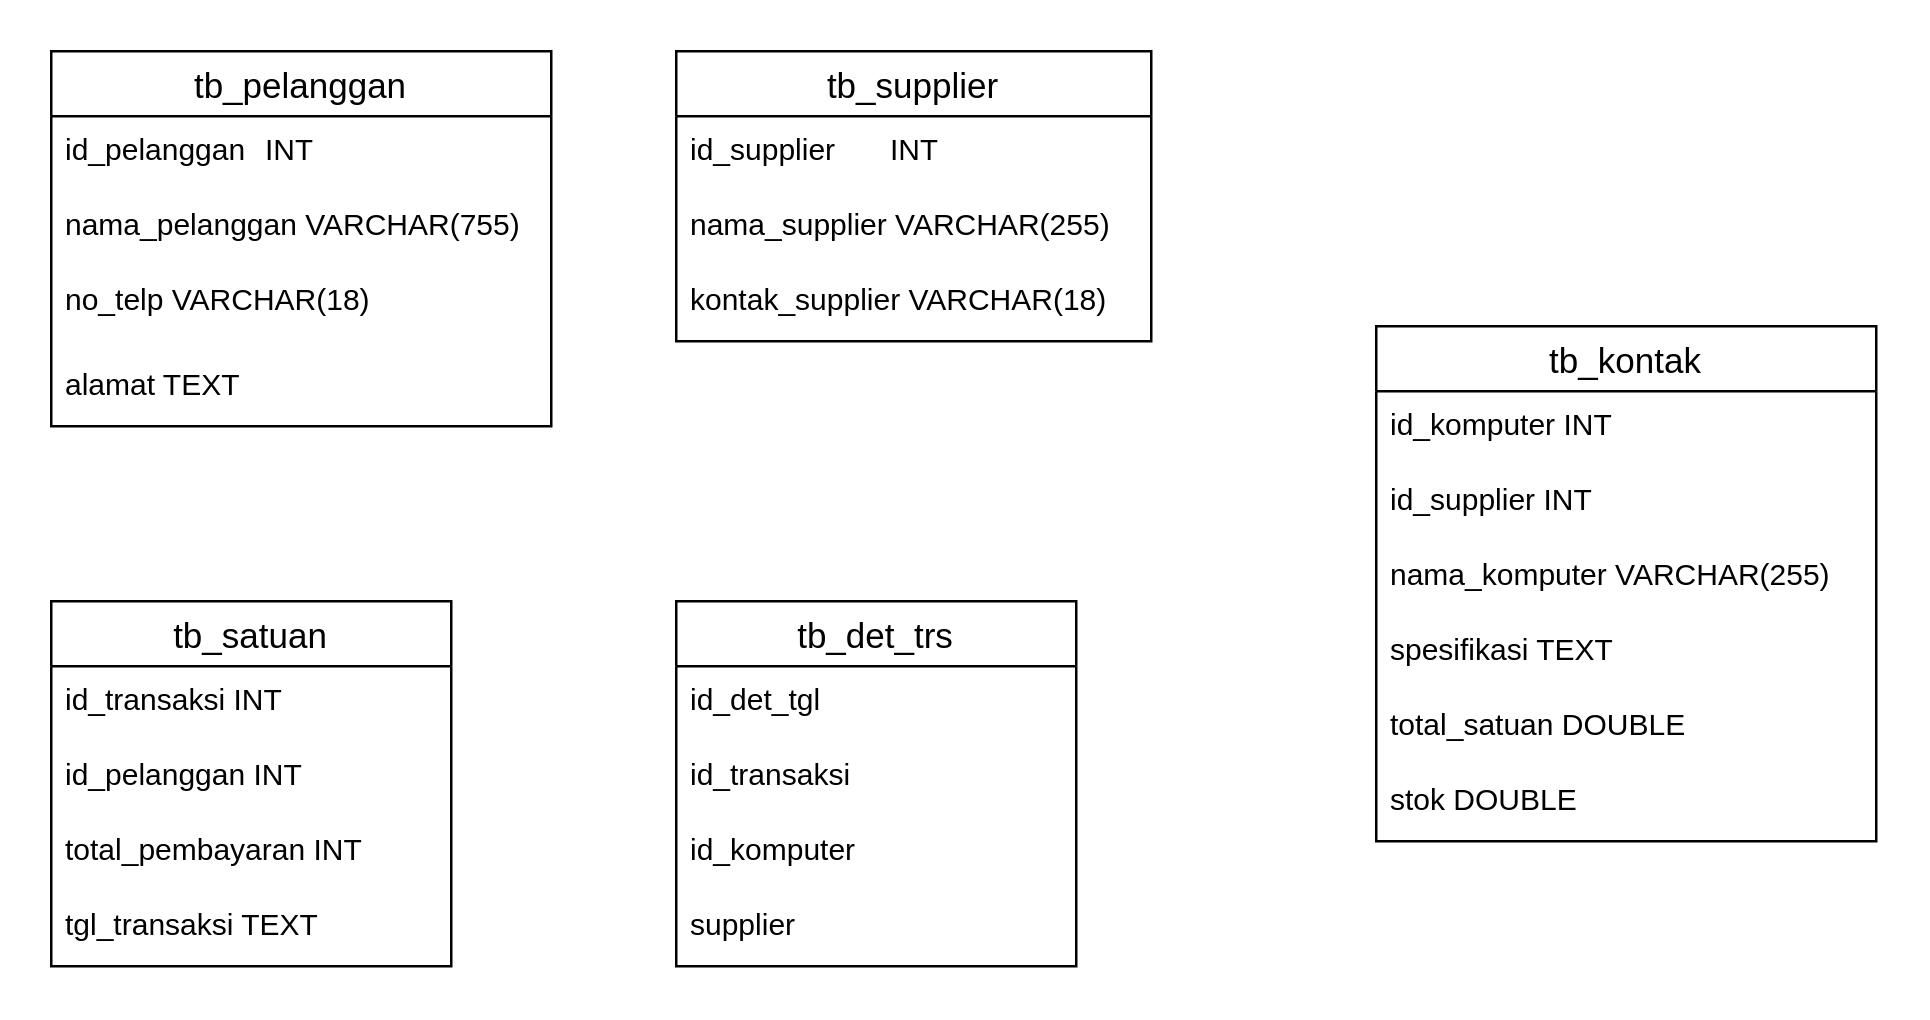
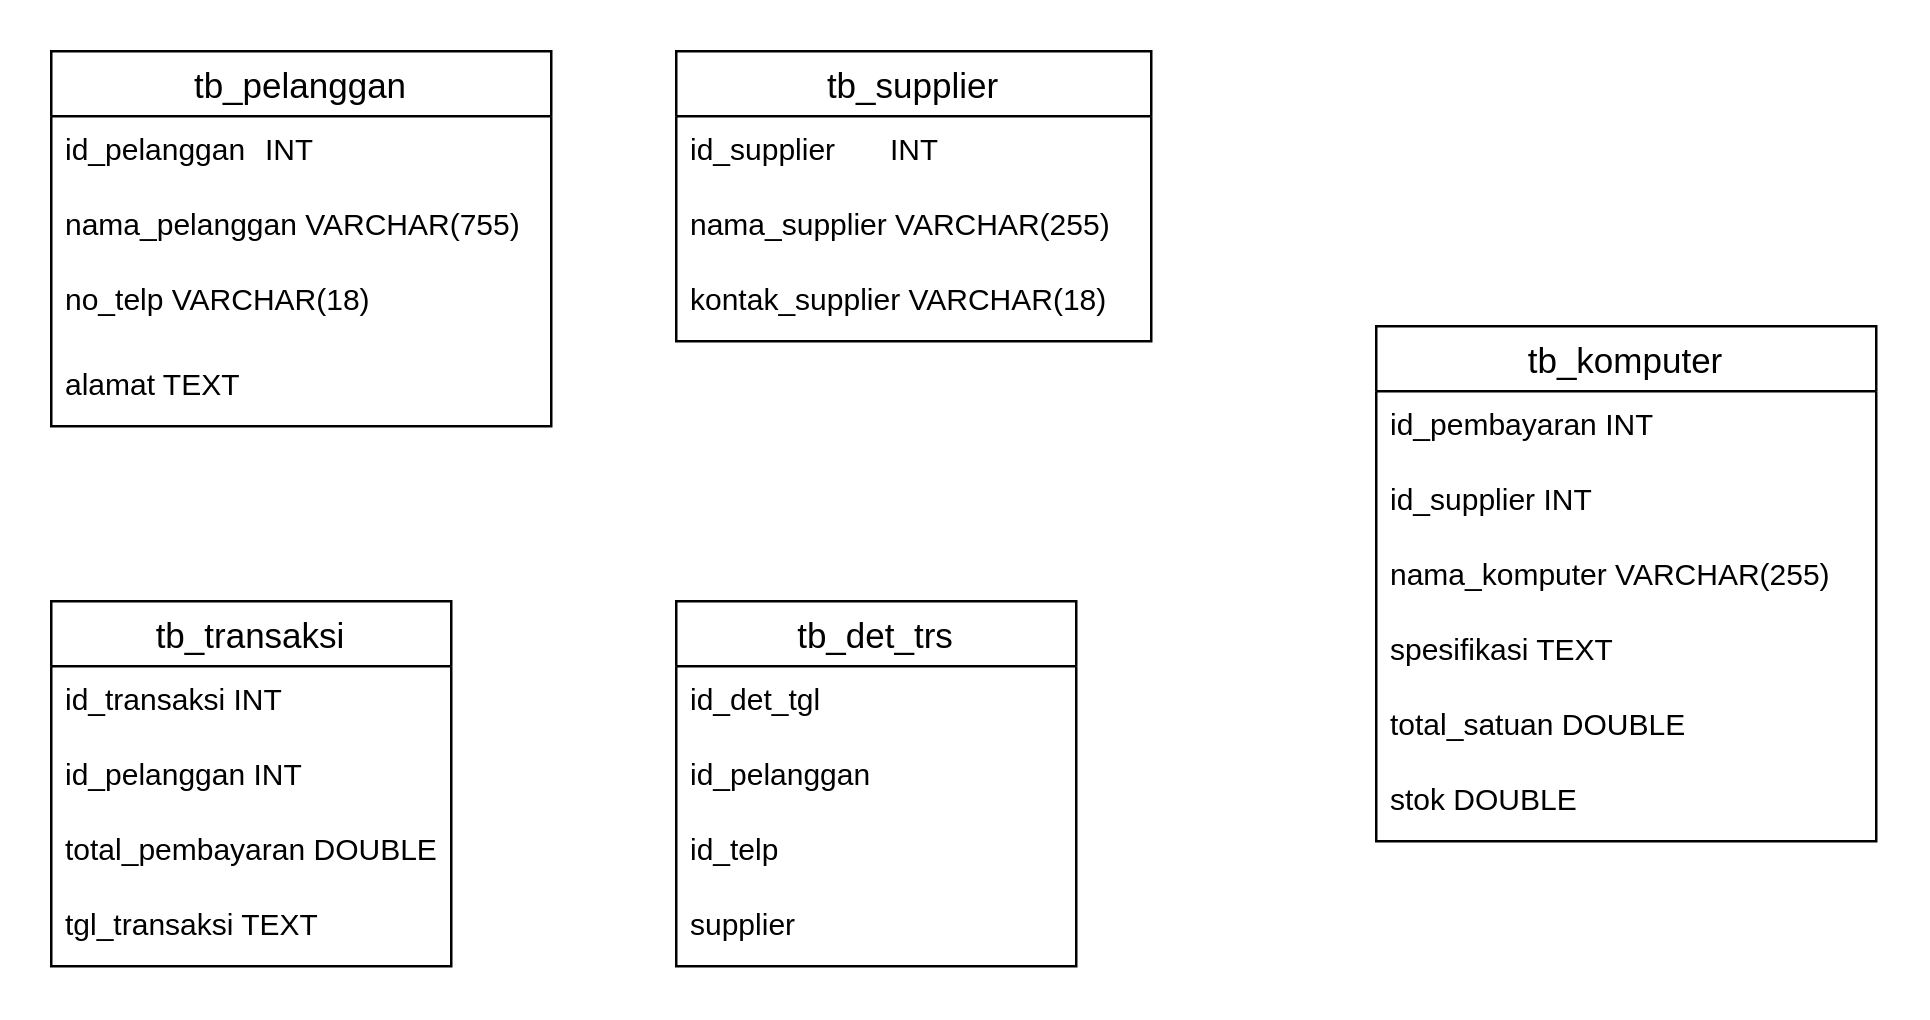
(1625, 361) -> (1625, 361)
(1509, 427) -> (1526, 427)
(250, 636) -> (250, 636)
(784, 777) -> (784, 777)
(226, 852) -> (252, 852)
(780, 852) -> (742, 852)
